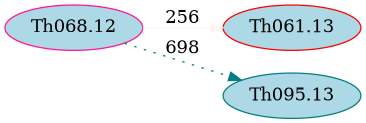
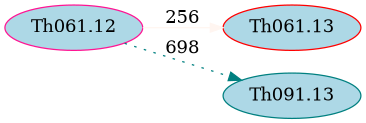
(74, 28) -> (74, 28)
(292, 96) -> (292, 96)
